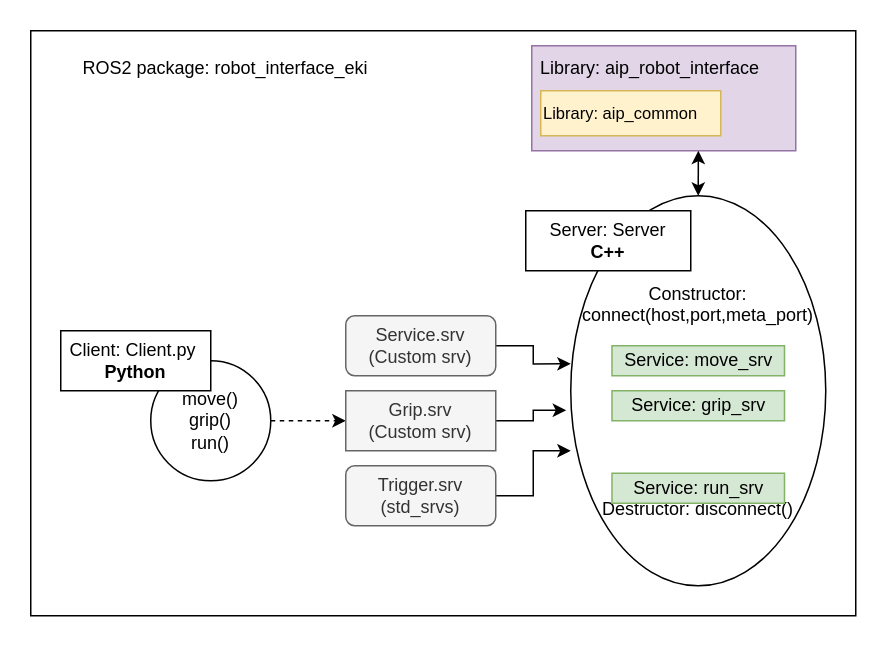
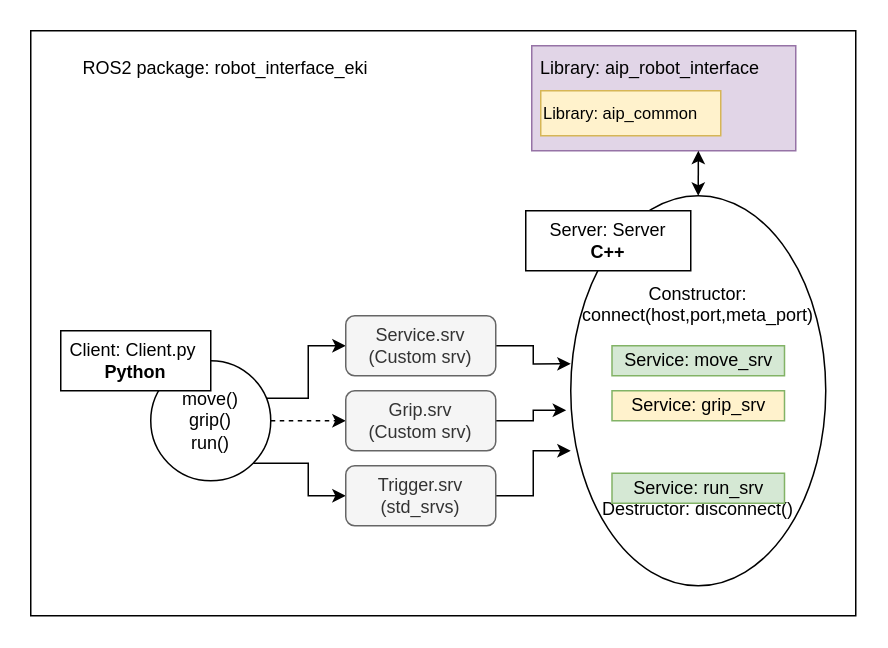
none -> (308, 379)
(698, 406) -> (698, 406)
(421, 421) -> (421, 421)
none -> (308, 465)
